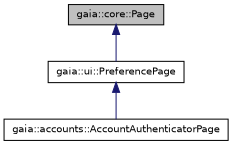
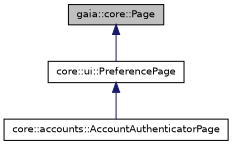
(116, 72) -> (116, 72)
(116, 130) -> (116, 130)
